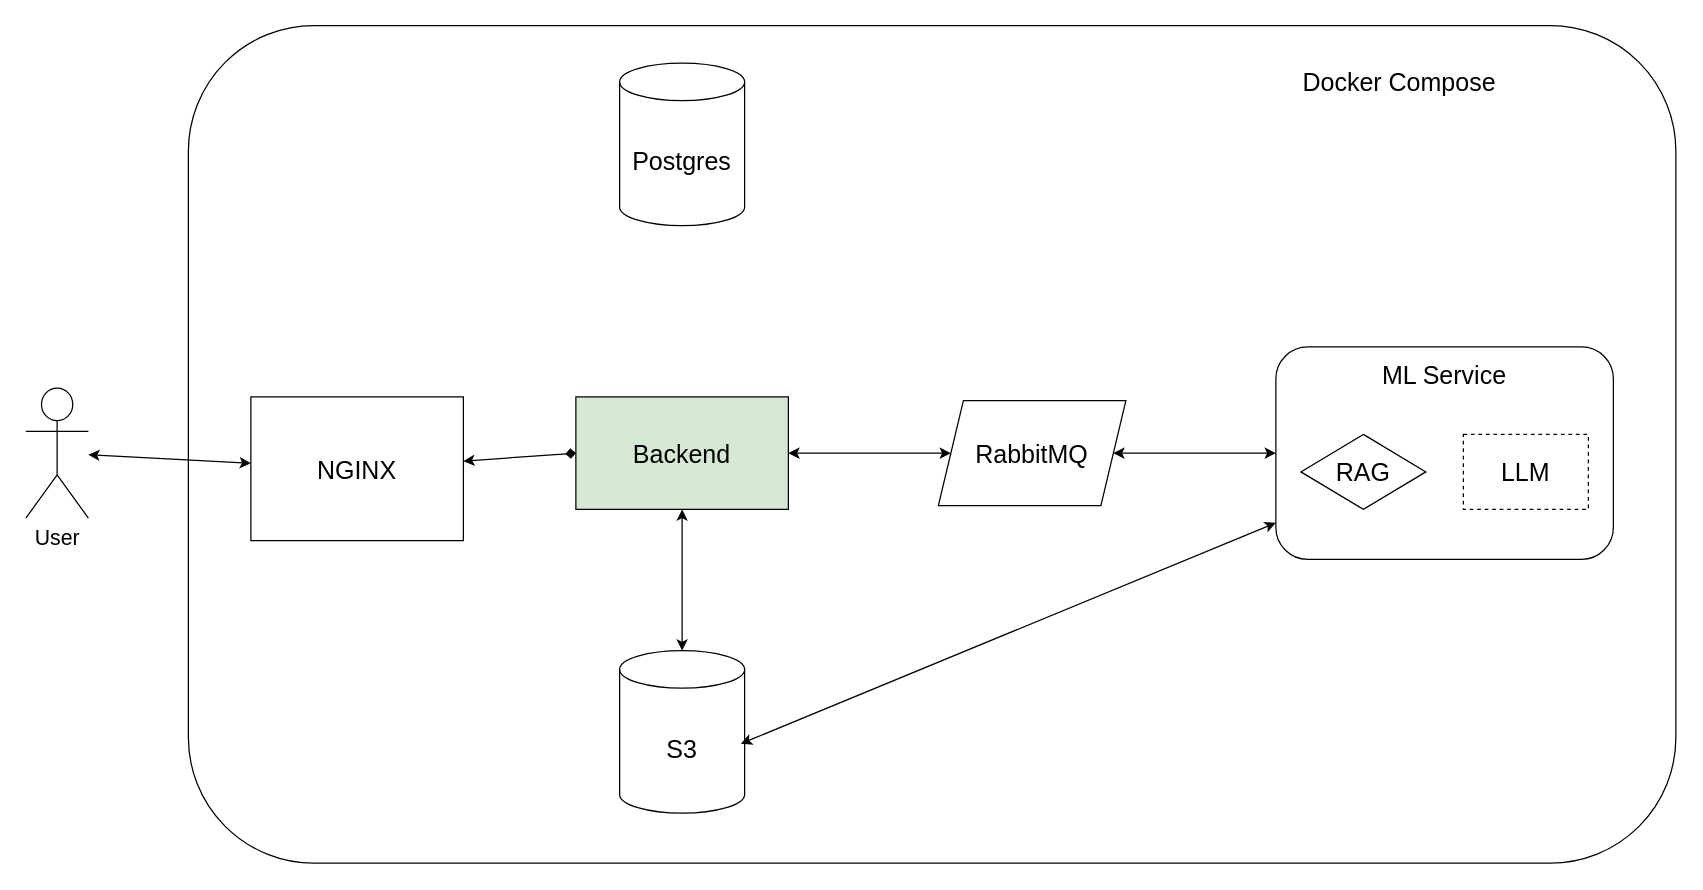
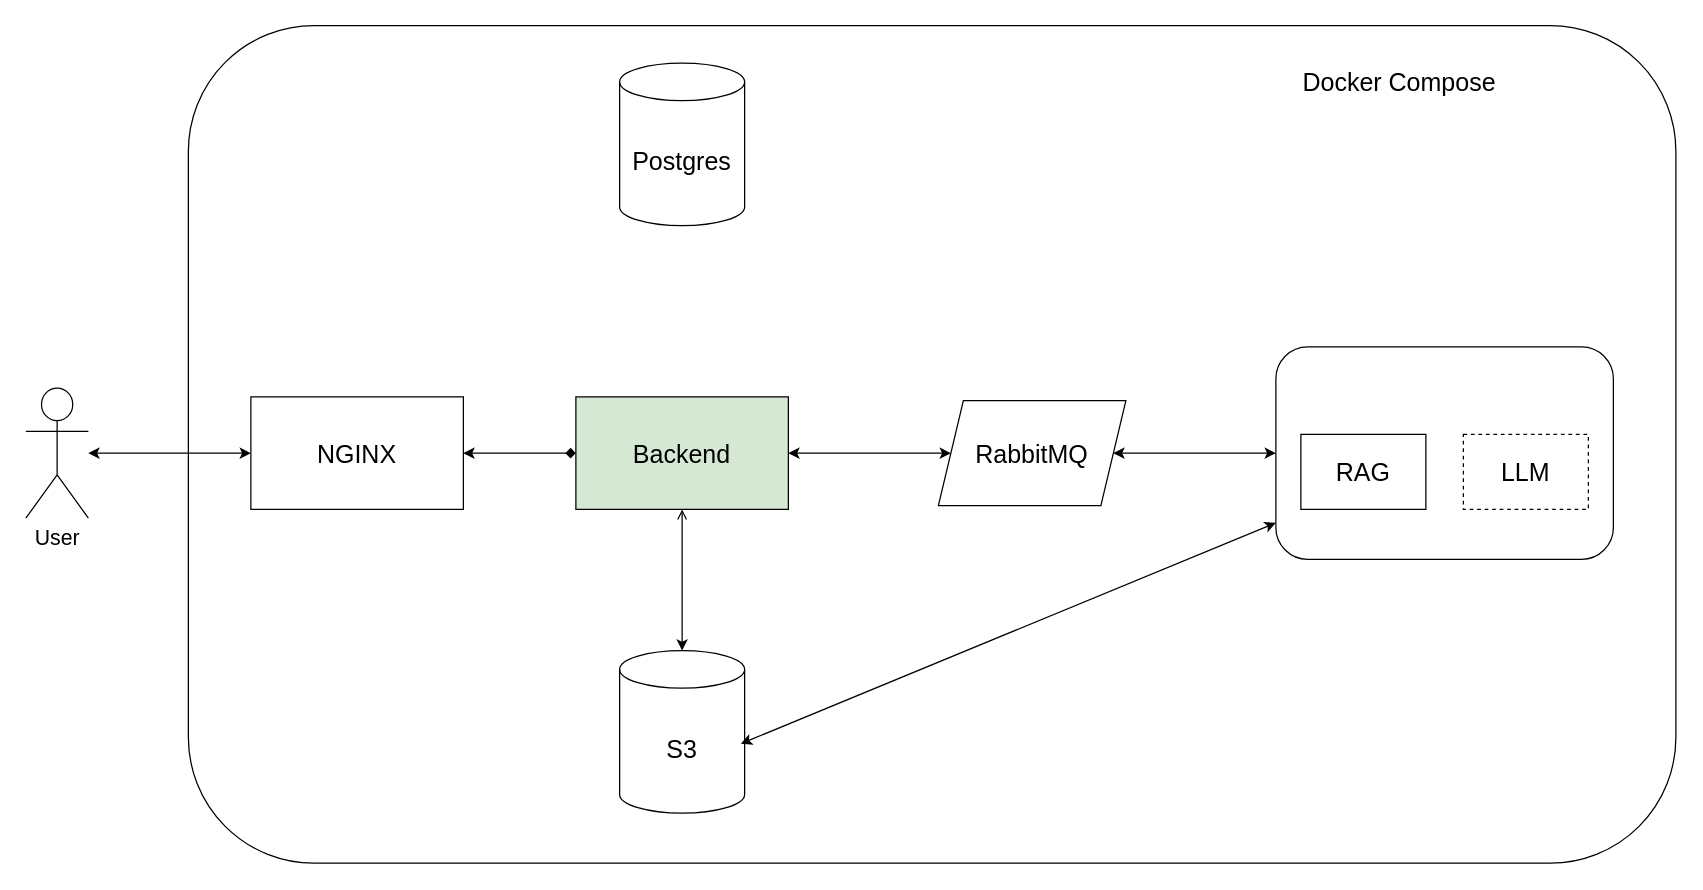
(1444, 374) -> none
(357, 469) -> (357, 453)
(1363, 472) -> (1363, 472)
(682, 519) -> (682, 517)
